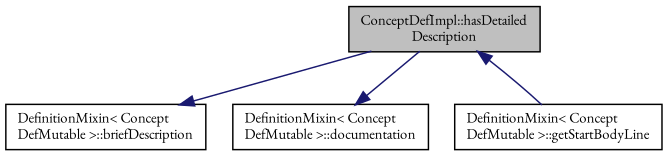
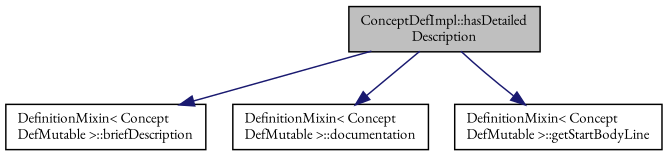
(516, 82) -> (487, 74)
